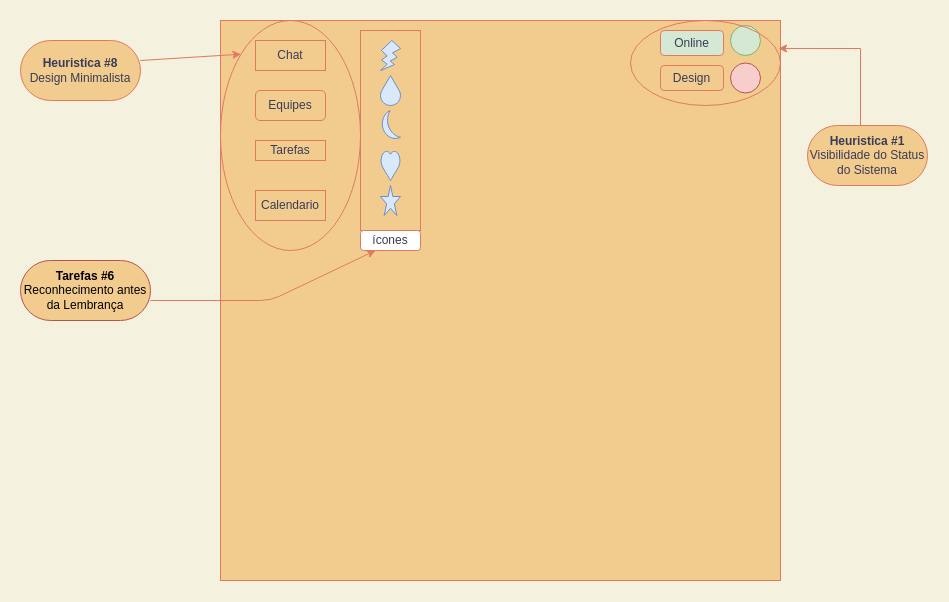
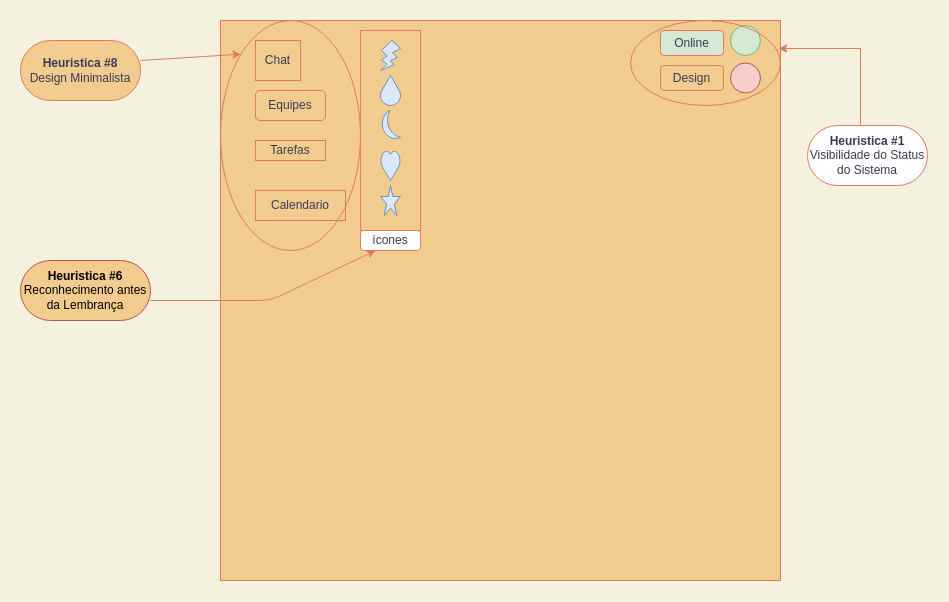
(291, 56) -> (278, 61)
(868, 156) -> (868, 156)
(291, 206) -> (301, 206)
(86, 291) -> (86, 291)
